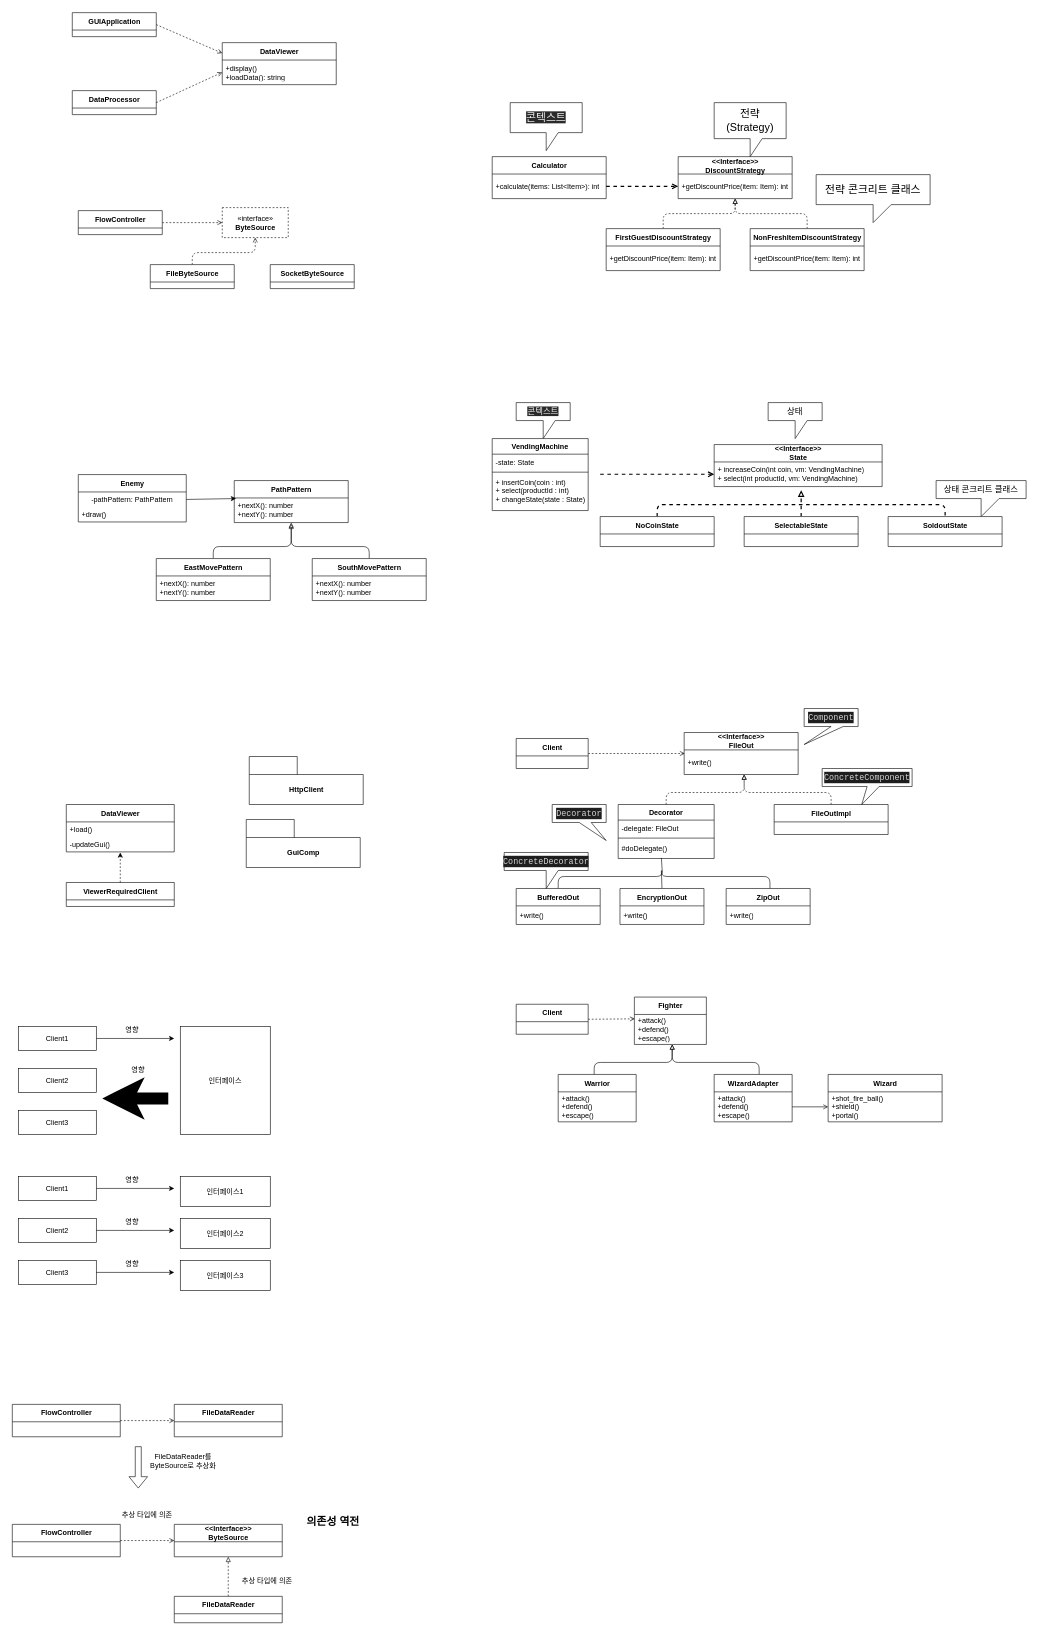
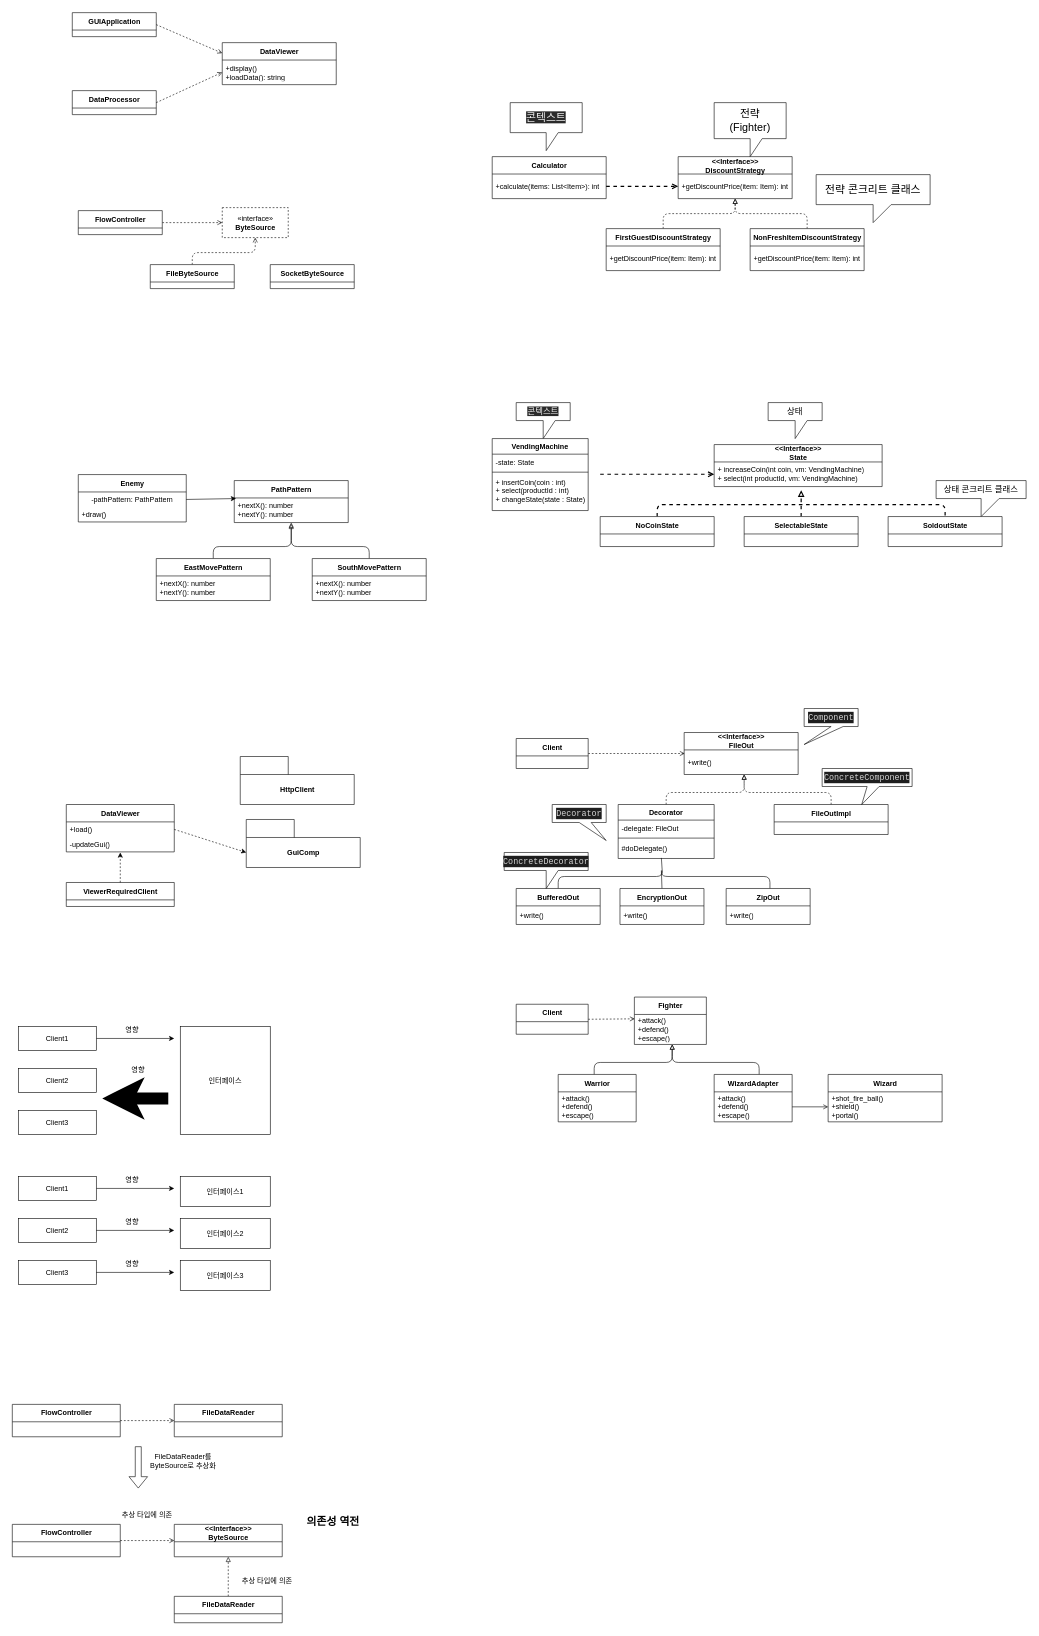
(750, 120) -> (750, 120)
(306, 780) -> (297, 780)
none -> (204, 839)
